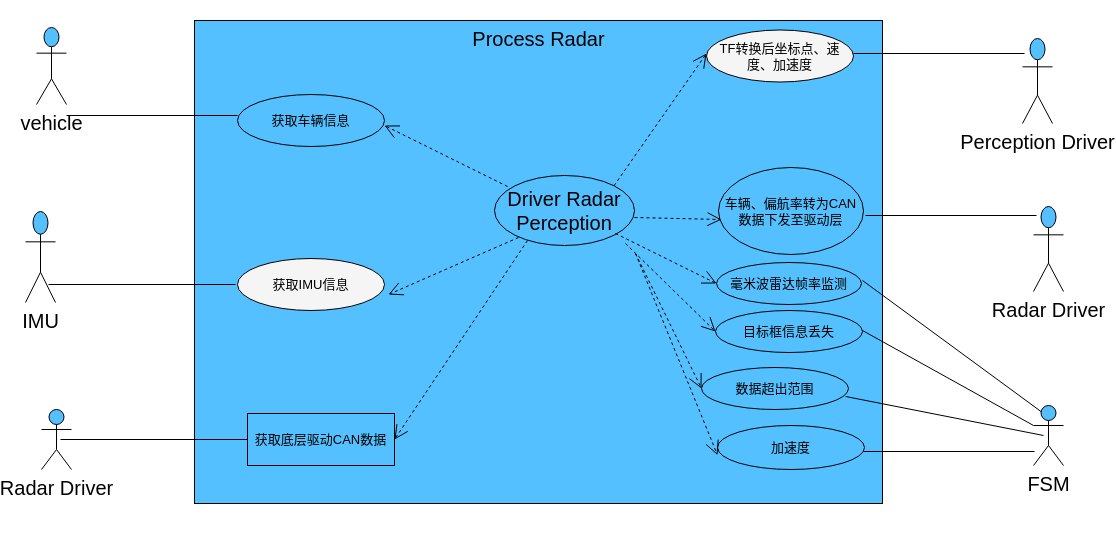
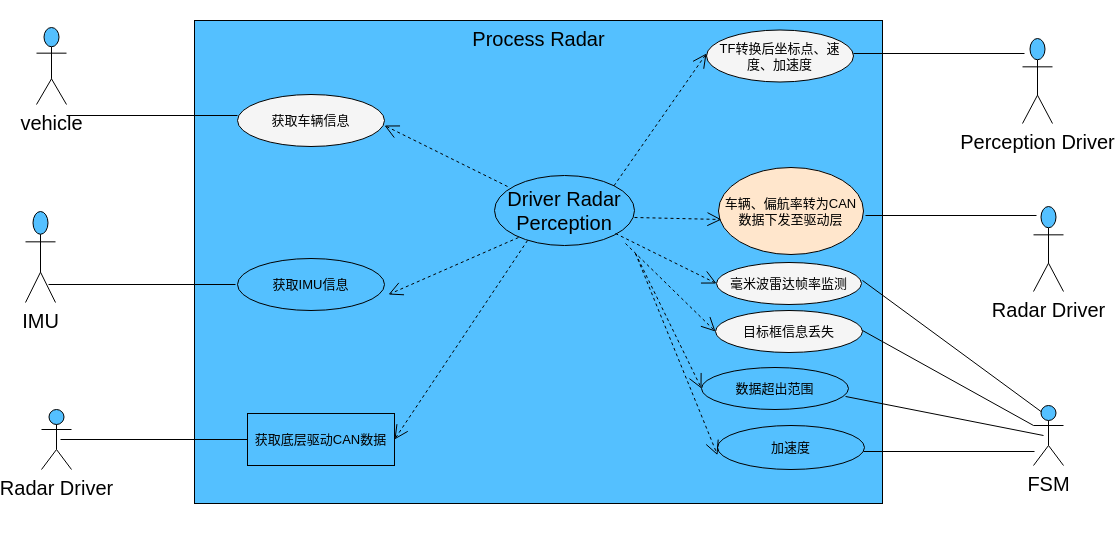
(311, 121) -> (311, 121)
(791, 211) -> (791, 211)
(789, 284) -> (789, 284)
(311, 285) -> (311, 285)
(789, 332) -> (789, 332)
